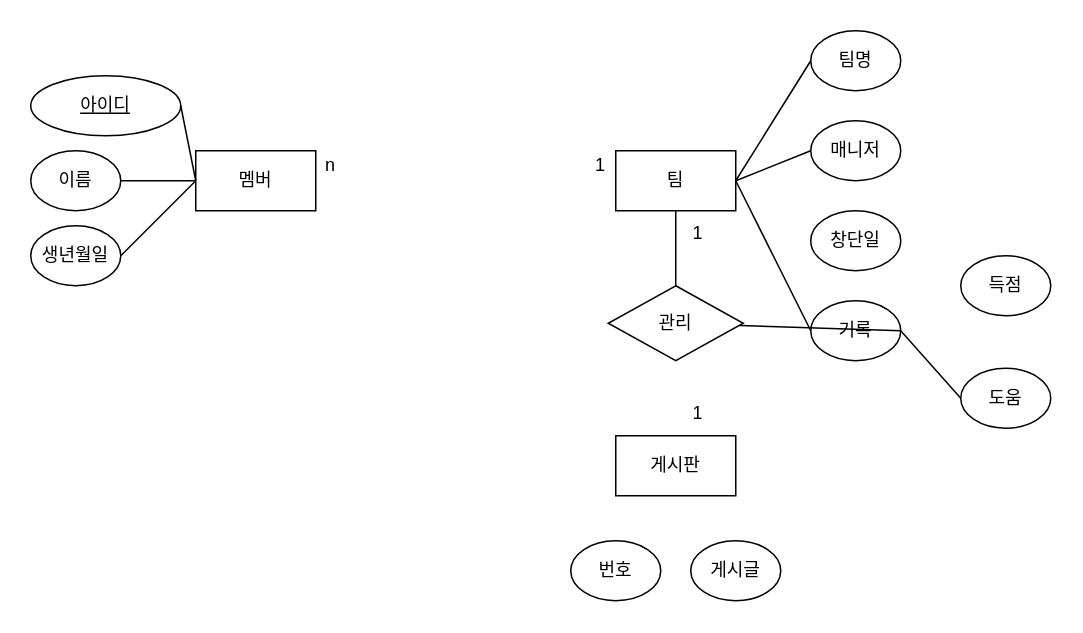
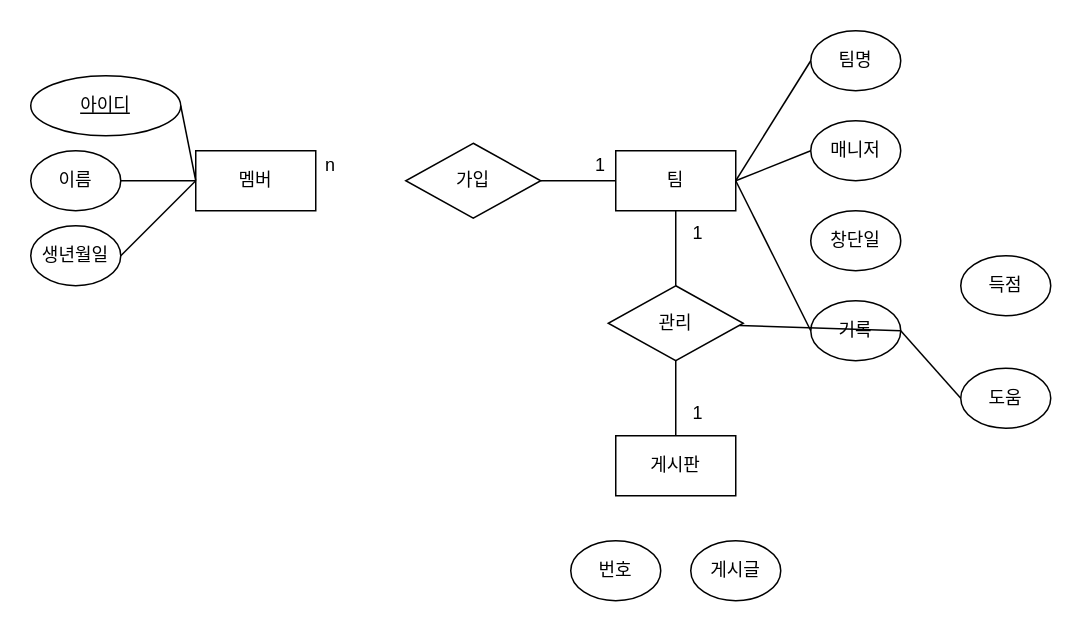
none -> (473, 181)
none -> (579, 181)
none -> (676, 398)
